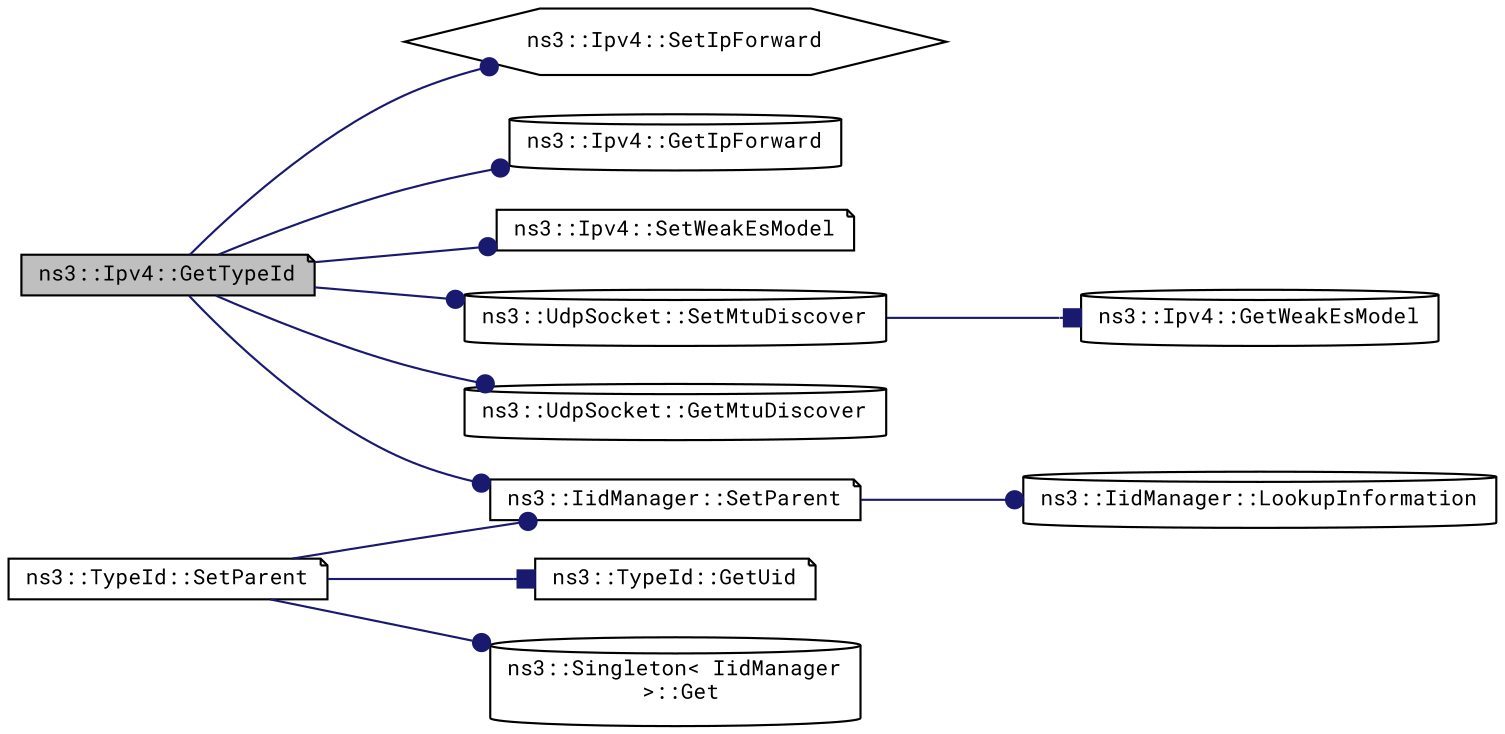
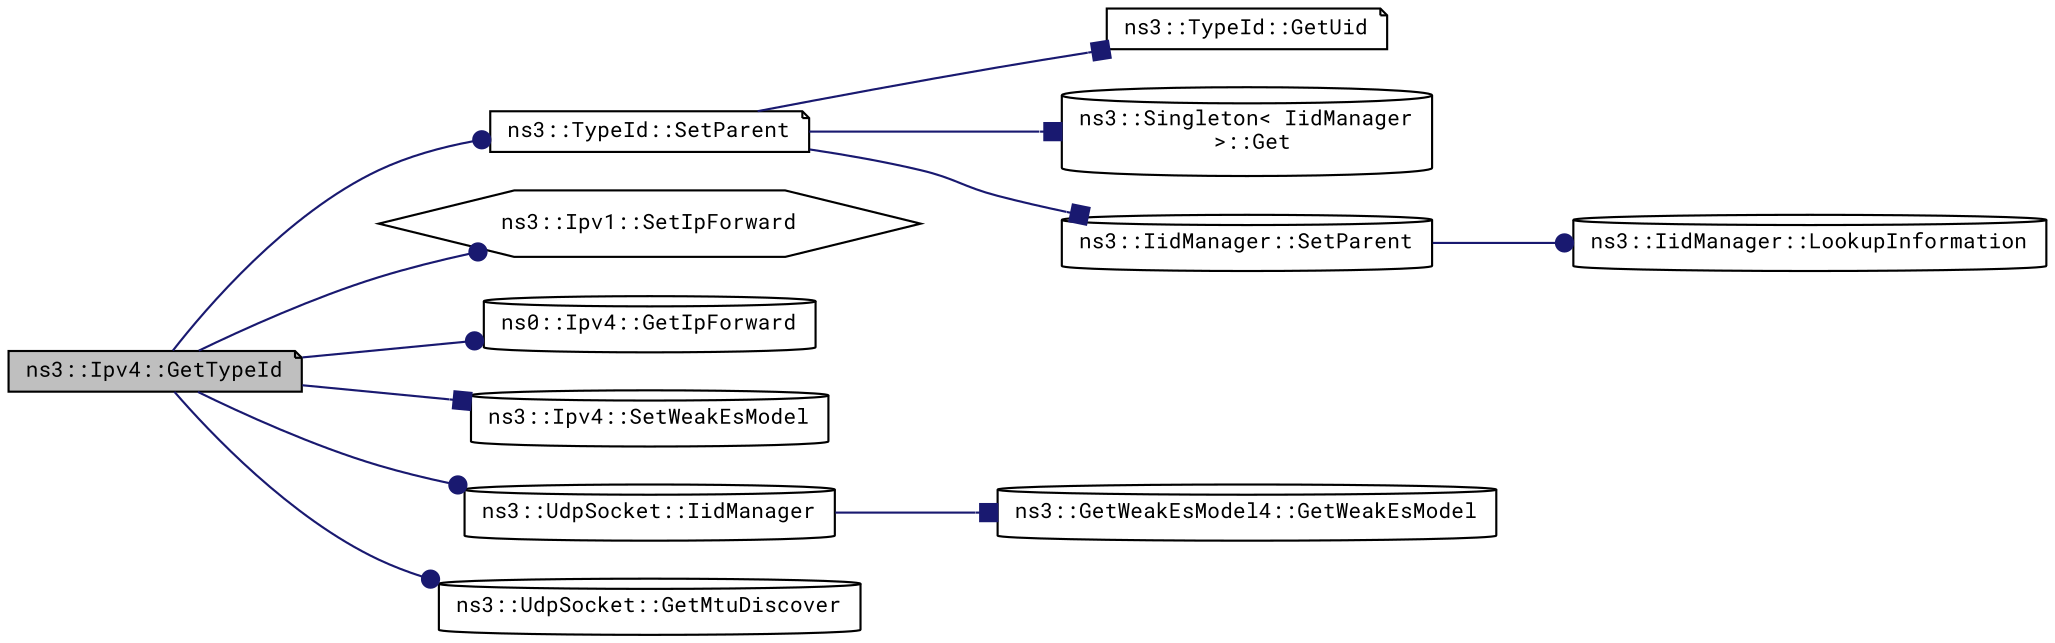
(675, 42) -> (650, 224)
(675, 142) -> (650, 324)
(675, 230) -> (650, 418)
(397, 255) -> (376, 392)
(675, 318) -> (650, 513)
(1260, 318) -> (1247, 513)
(318, 409) -> (304, 217)
(675, 500) -> (1247, 243)
(406, 540) -> (939, 175)
(371, 620) -> (924, 132)
